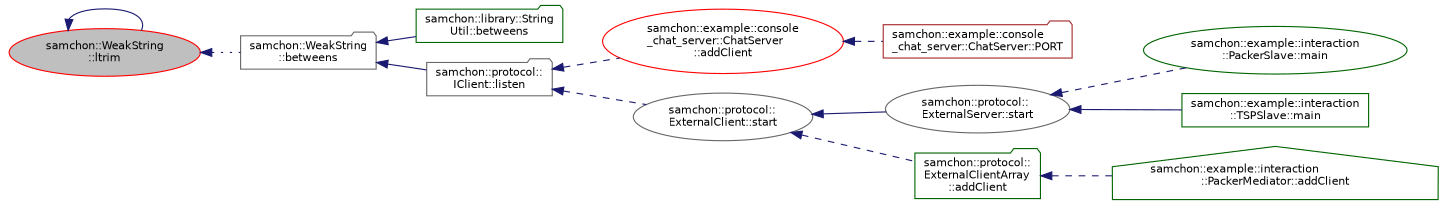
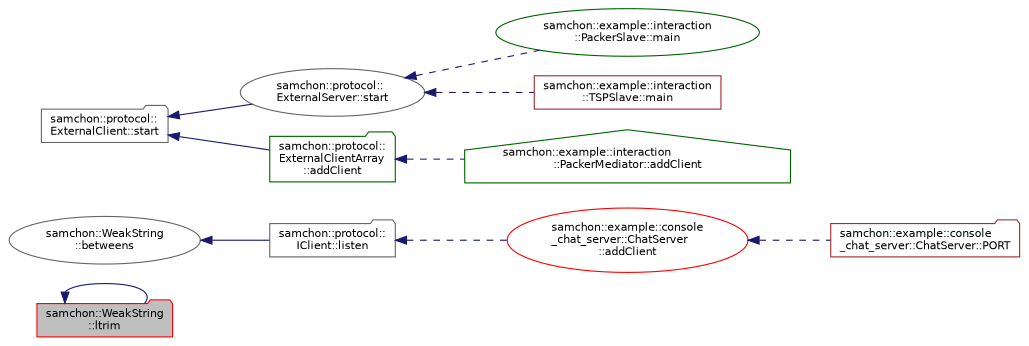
(489, 26) -> none
(105, 52) -> (105, 320)
(226, 52) -> none
(308, 52) -> (105, 240)
(605, 98) -> none
(1132, 110) -> (485, 92)
(1275, 110) -> (628, 92)
(723, 117) -> (105, 126)
(858, 148) -> (224, 143)
